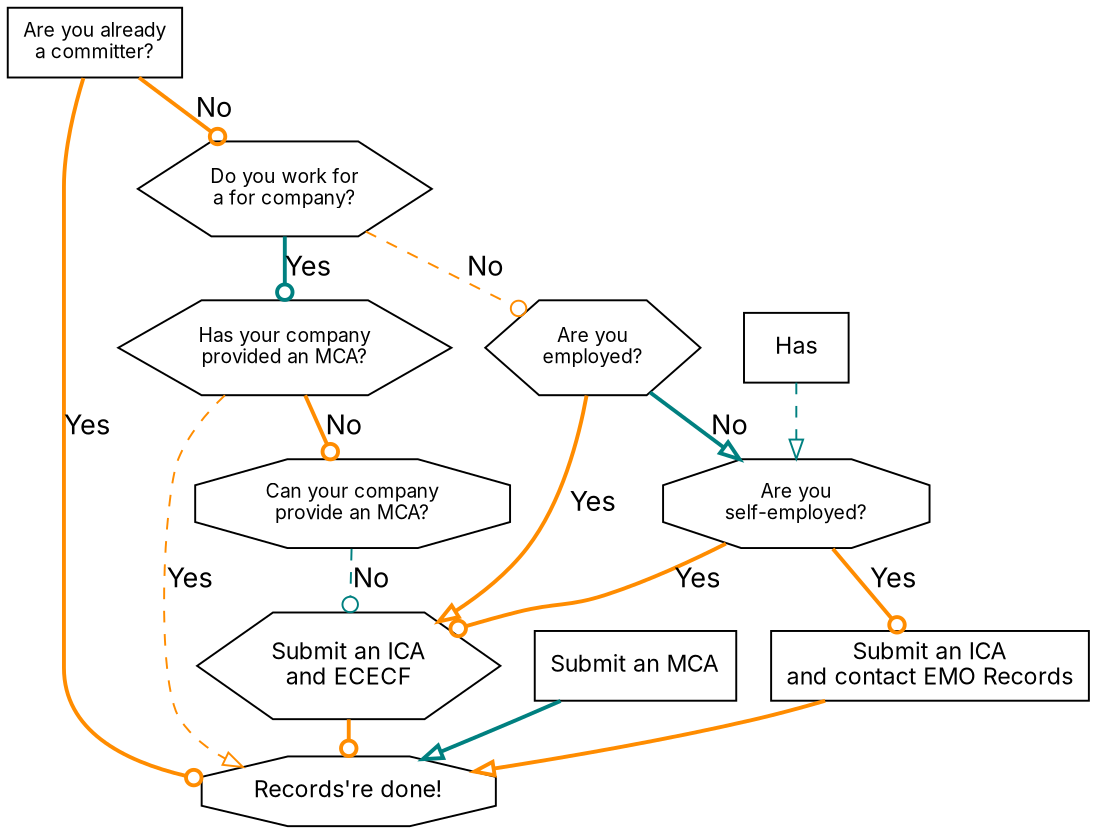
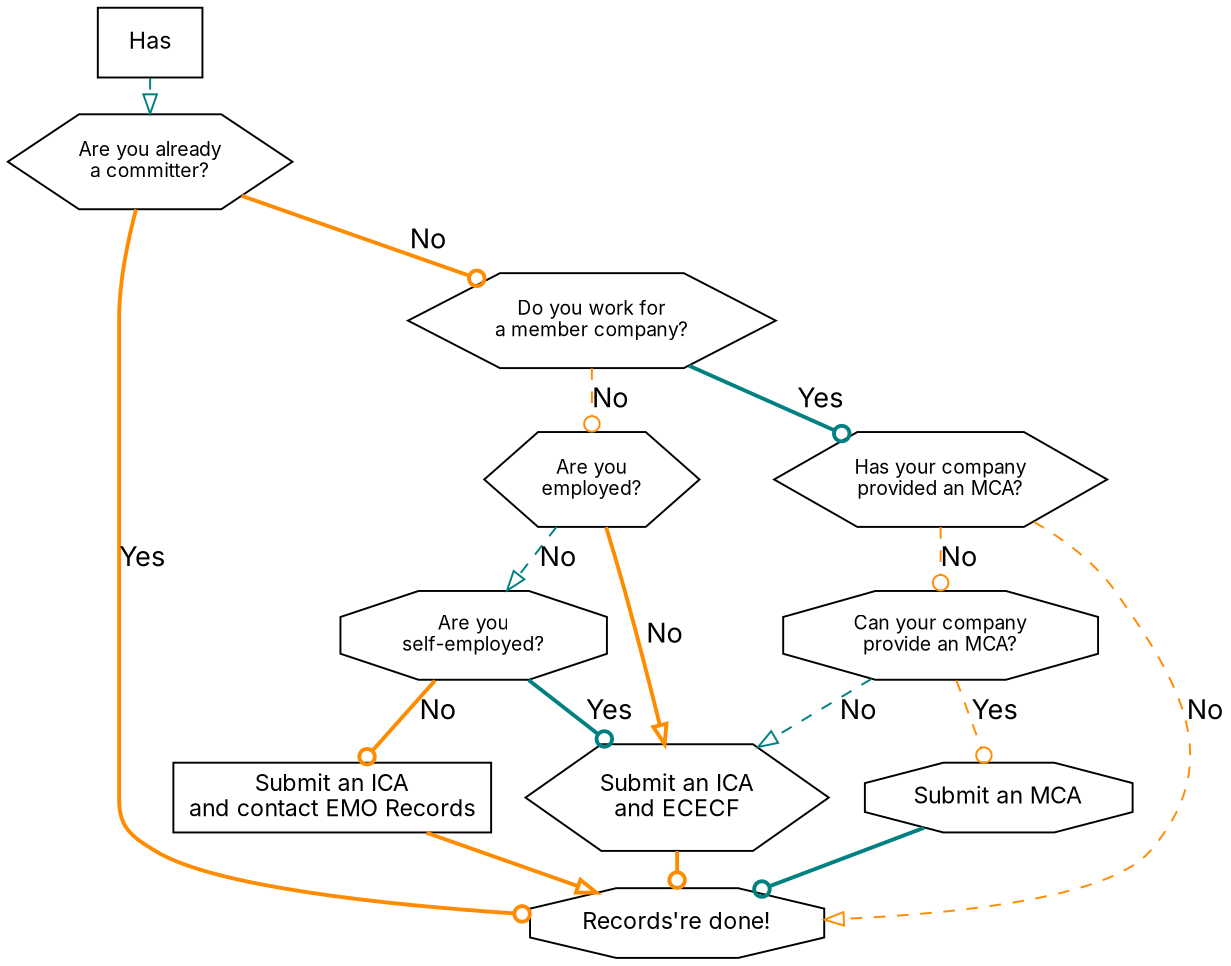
(95, 43) -> (150, 162)
(285, 189) -> (592, 321)
(796, 411) -> (150, 86)
(316, 420) -> (941, 551)
(687, 420) -> (538, 551)
(594, 504) -> (665, 635)
(351, 573) -> (823, 708)
(191, 580) -> (1205, 712)
(894, 580) -> (438, 712)
(600, 597) -> (563, 707)
(636, 666) -> (999, 798)
none -> (969, 714)
(501, 727) -> (847, 857)
